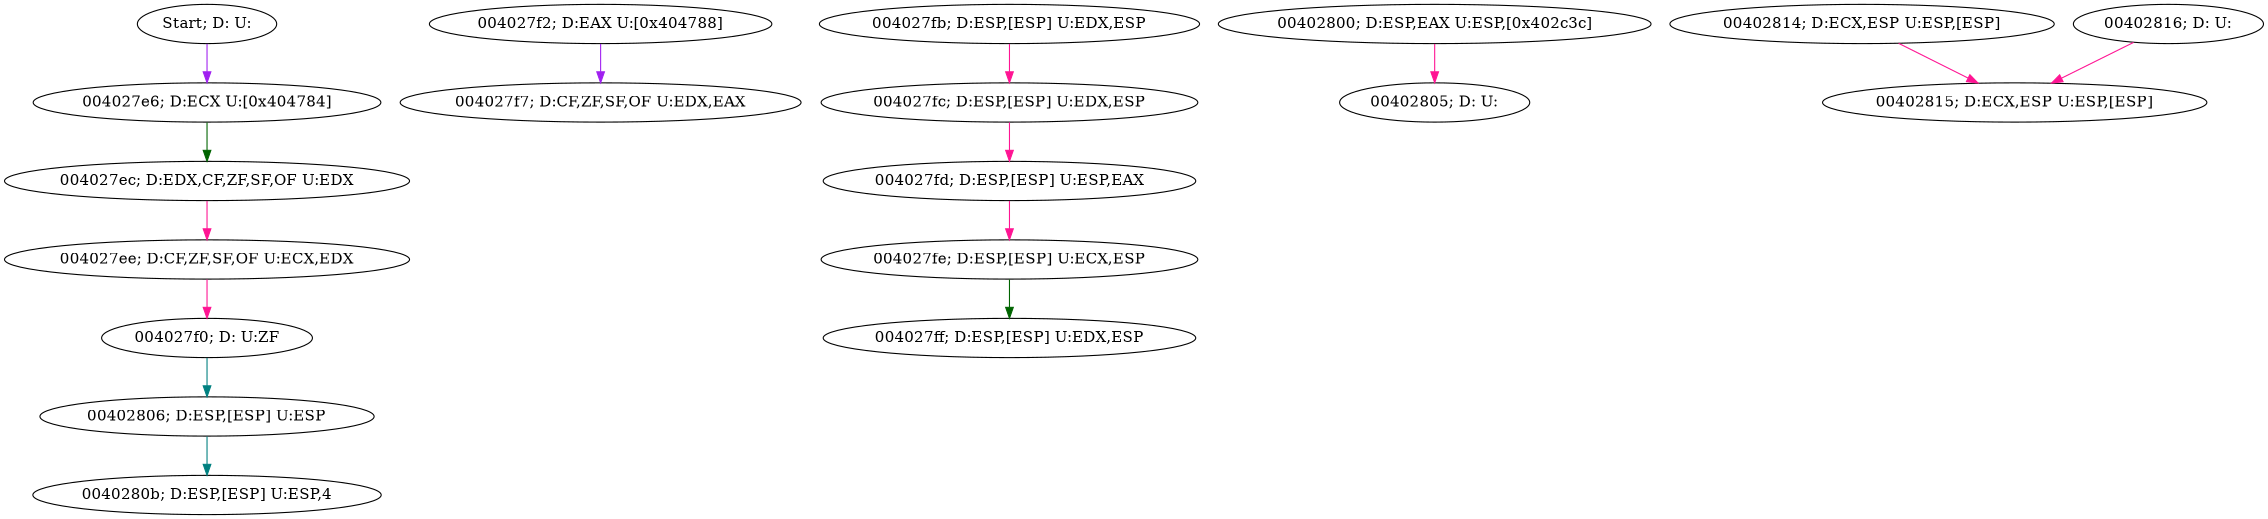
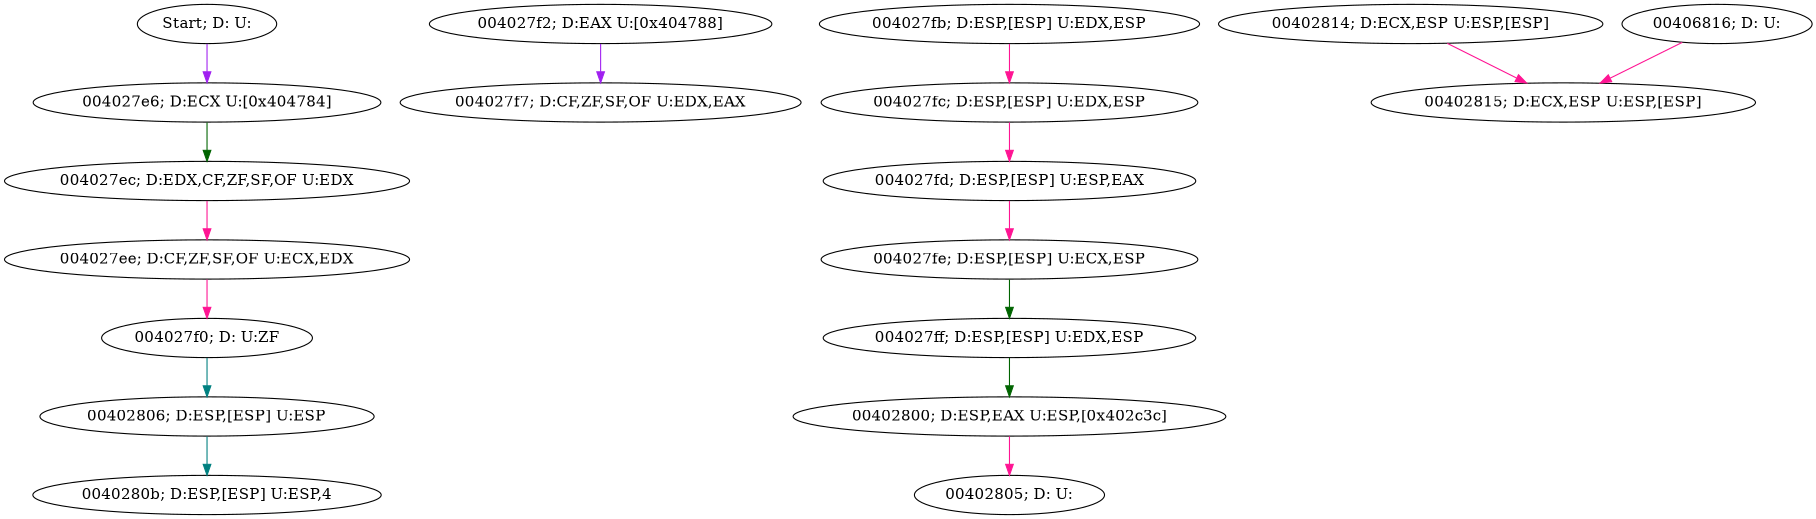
(2168, 24) -> (1717, 24)
none -> (1009, 372)
